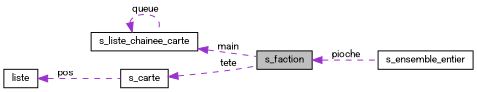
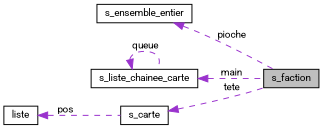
(350, 60) -> (229, 46)
